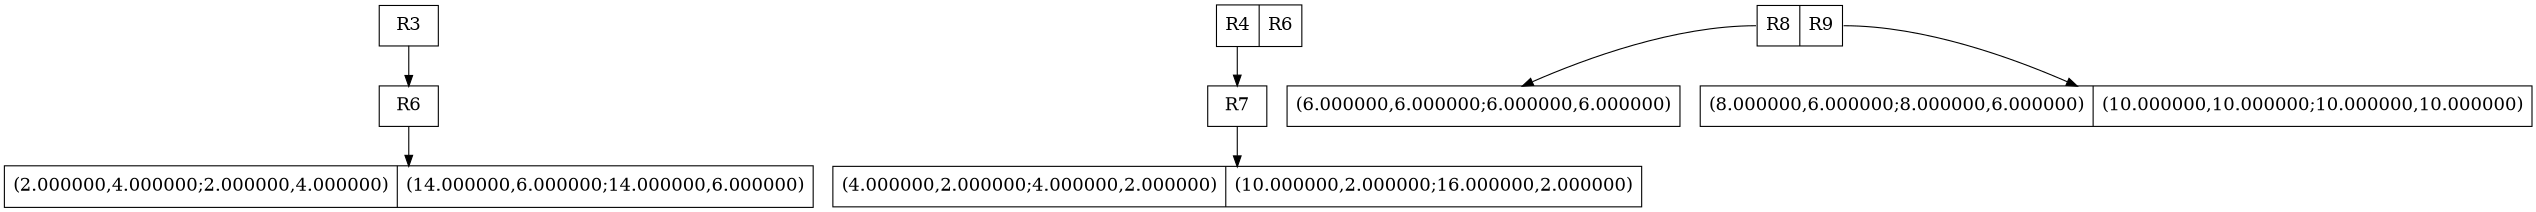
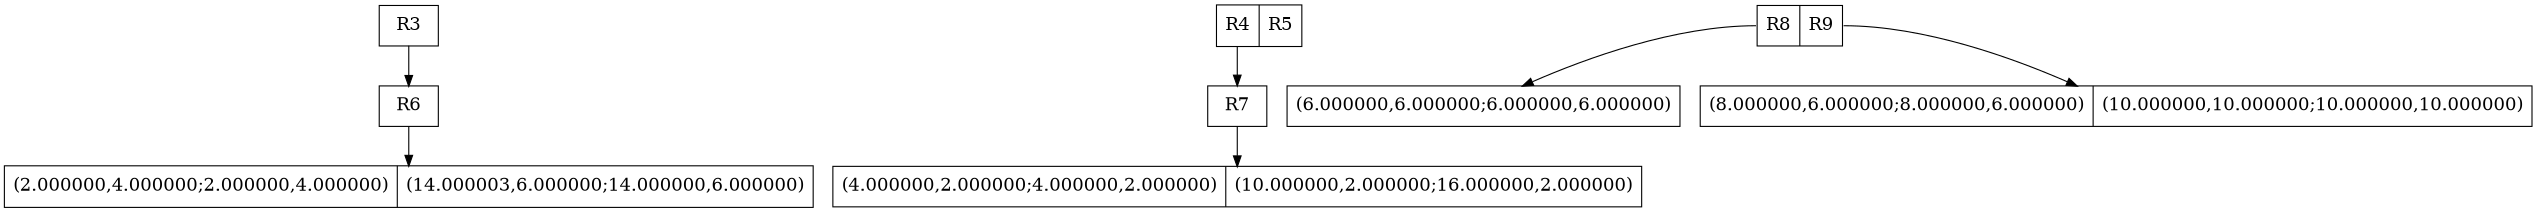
(1280, 25) -> (1280, 25)
(605, 186) -> (605, 186)
